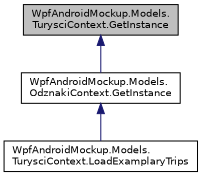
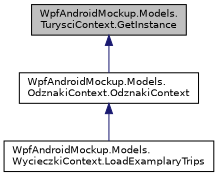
(101, 88) -> (109, 88)
(101, 156) -> (109, 156)
